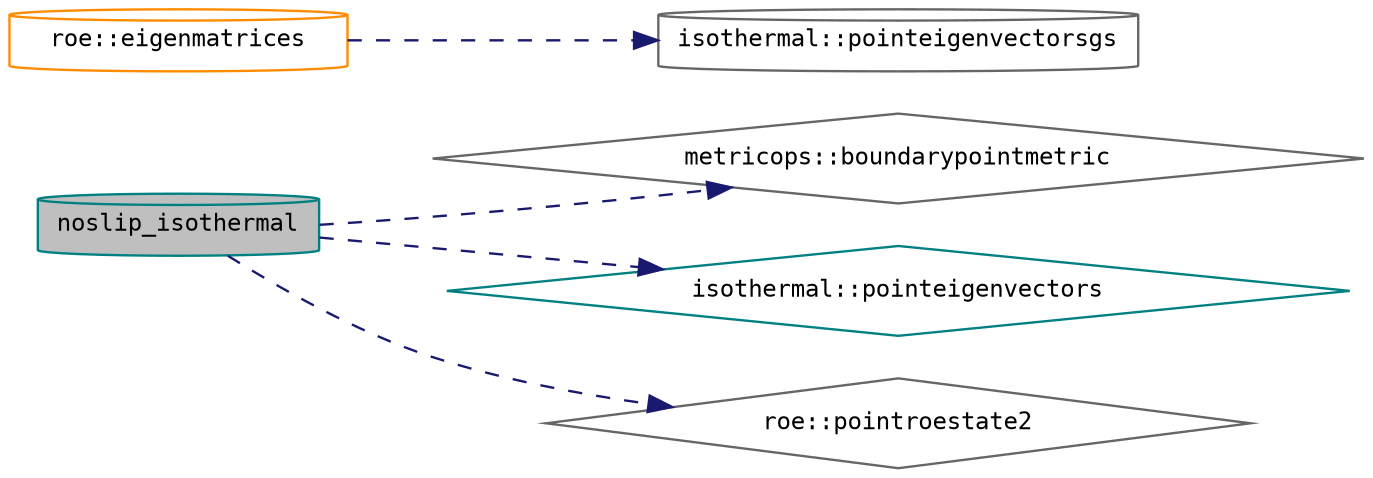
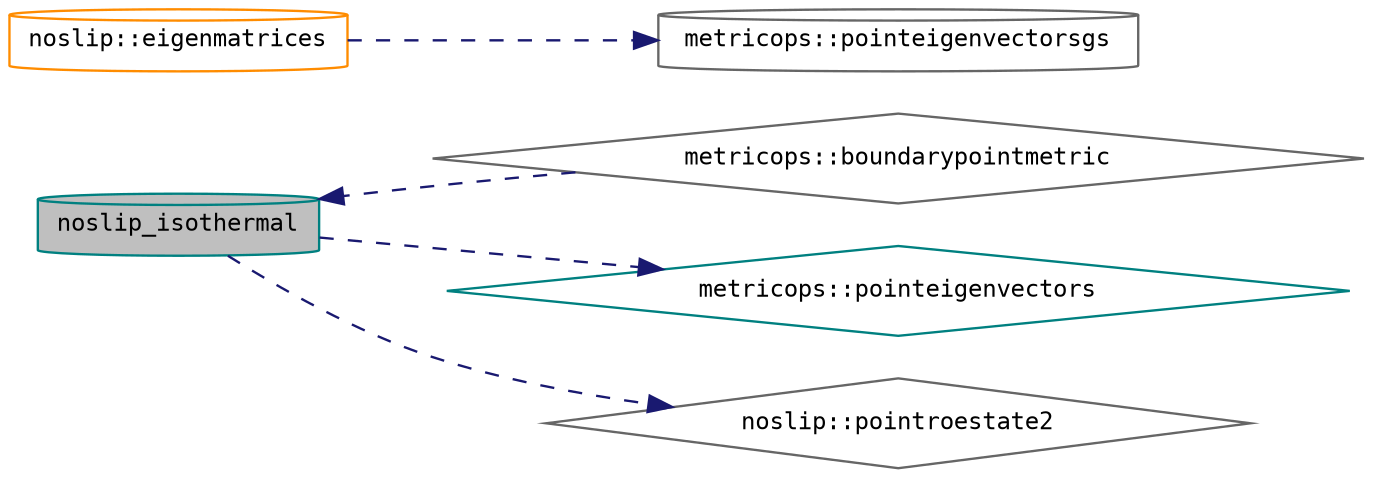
(178, 40) -> (178, 40)
(898, 40) -> (898, 40)
(514, 210) -> (459, 183)
(898, 291) -> (898, 291)
(898, 423) -> (898, 423)
